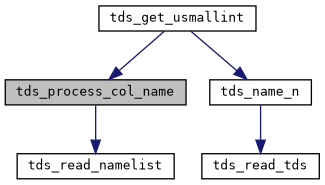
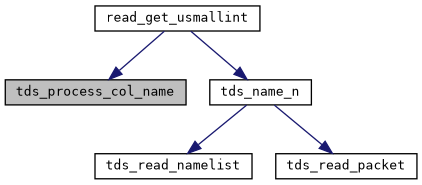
(177, 18) -> (177, 18)
(96, 123) -> (222, 125)
(261, 166) -> (346, 166)
